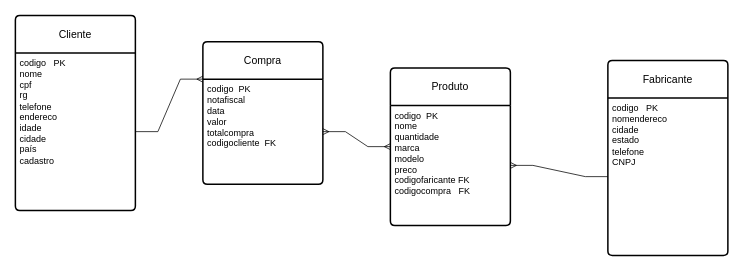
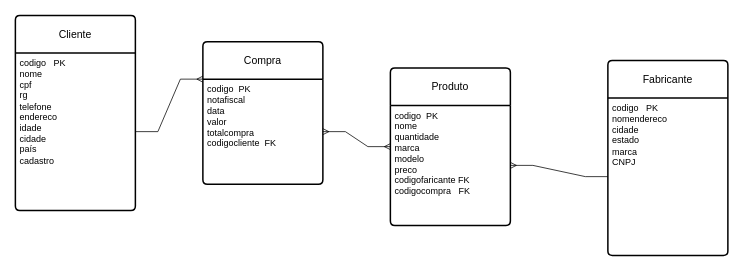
(640, 136) -> (640, 136)
